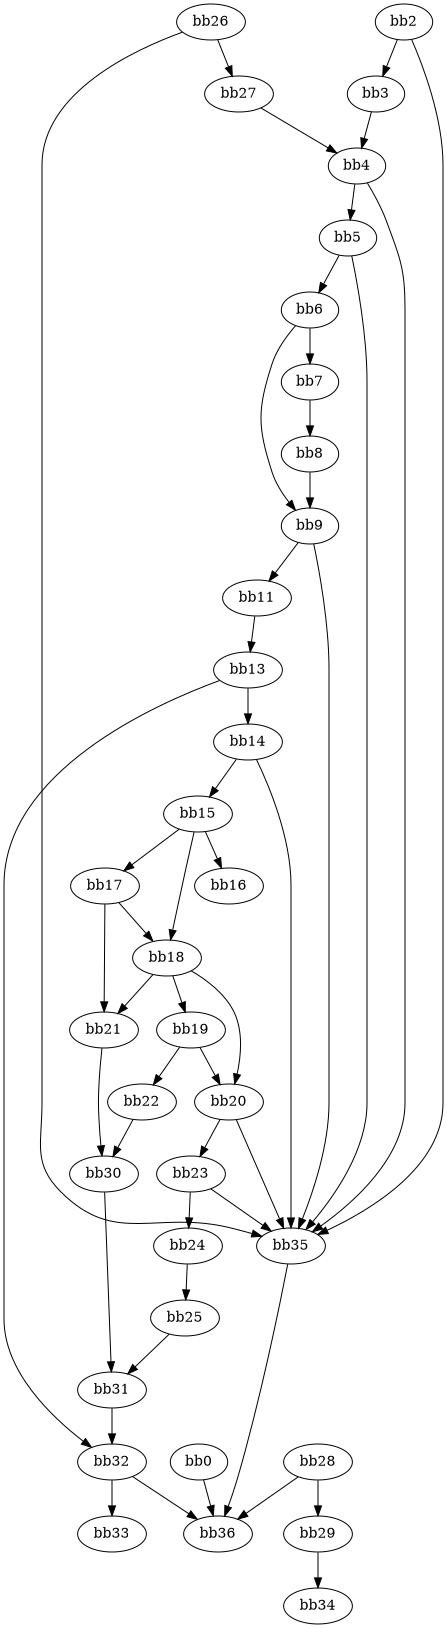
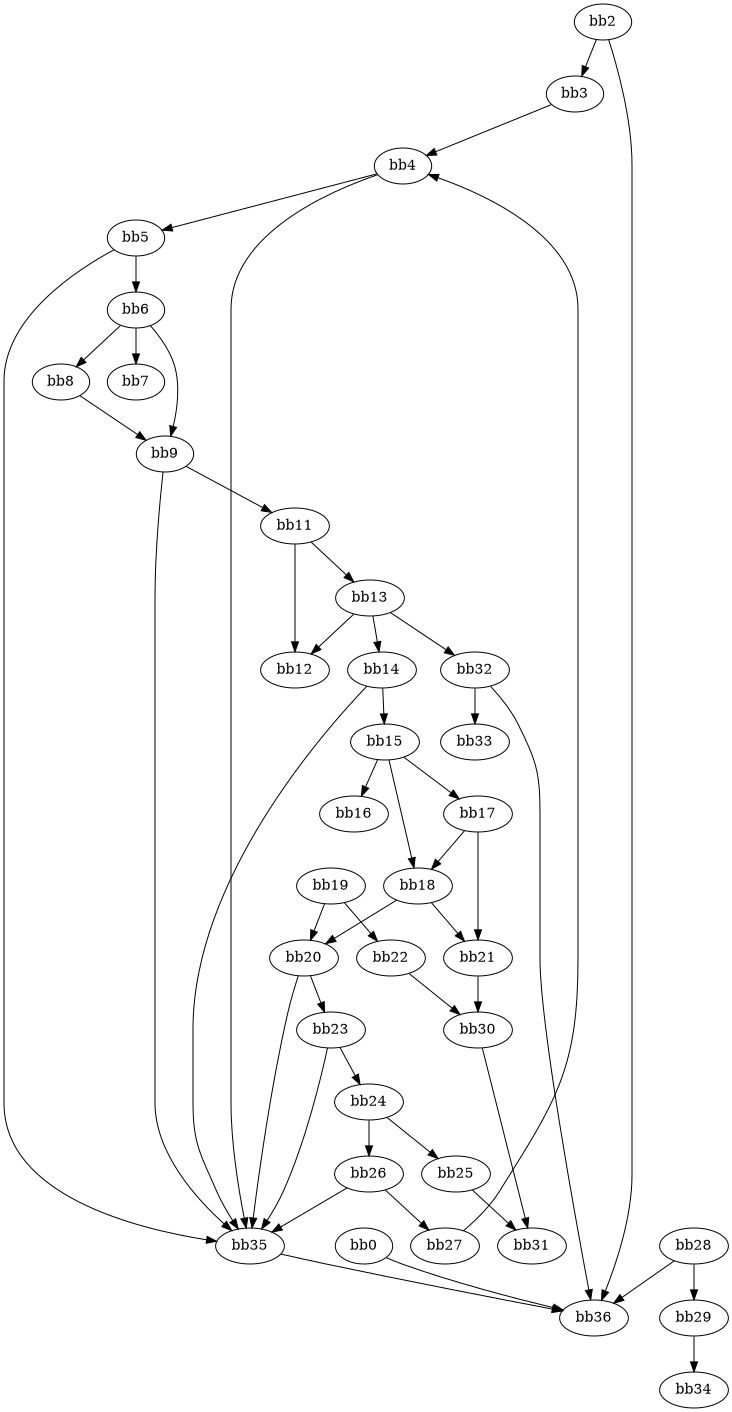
(310, 413) -> (102, 343)
(443, 660) -> (632, 666)
none -> (295, 670)
(177, 989) -> none
none -> (369, 1133)
(112, 1421) -> none
